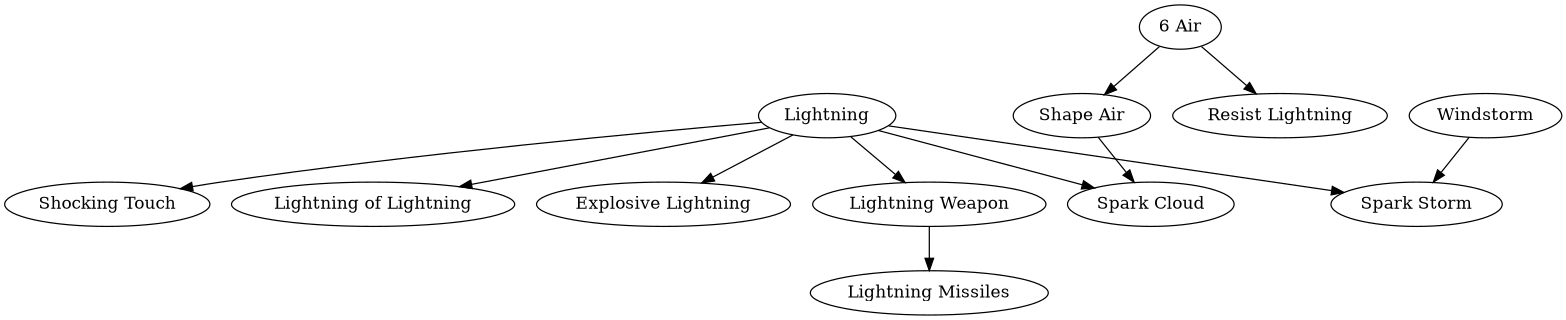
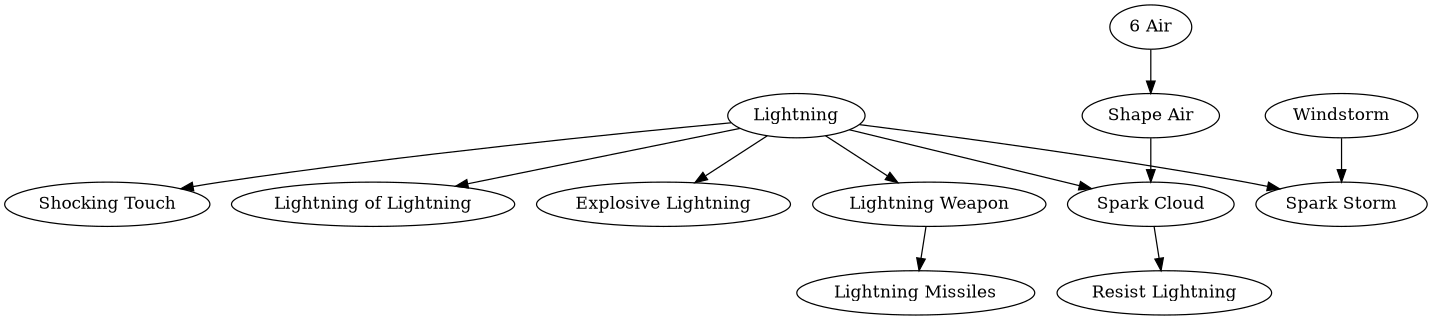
(1224, 66) -> (1157, 243)
